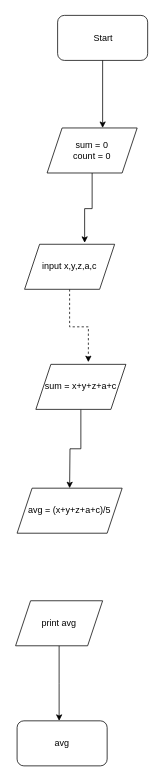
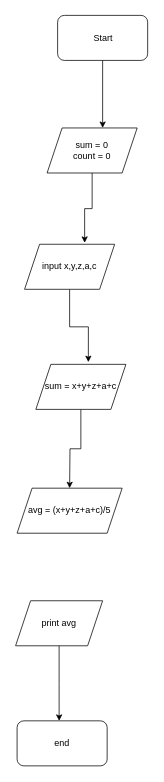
(76, 327) -> (76, 327)
(62, 743) -> (62, 743)
